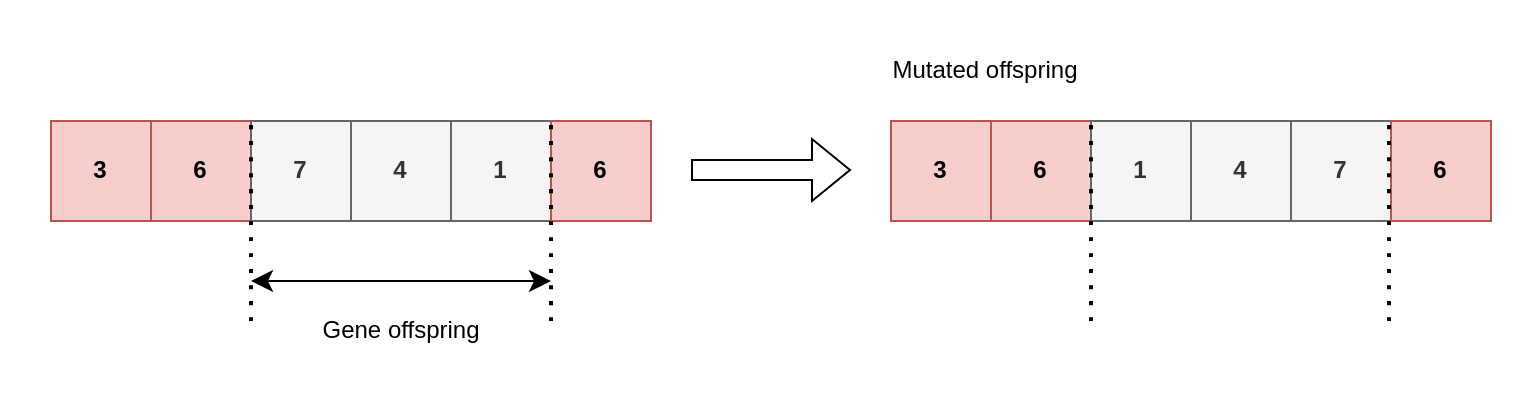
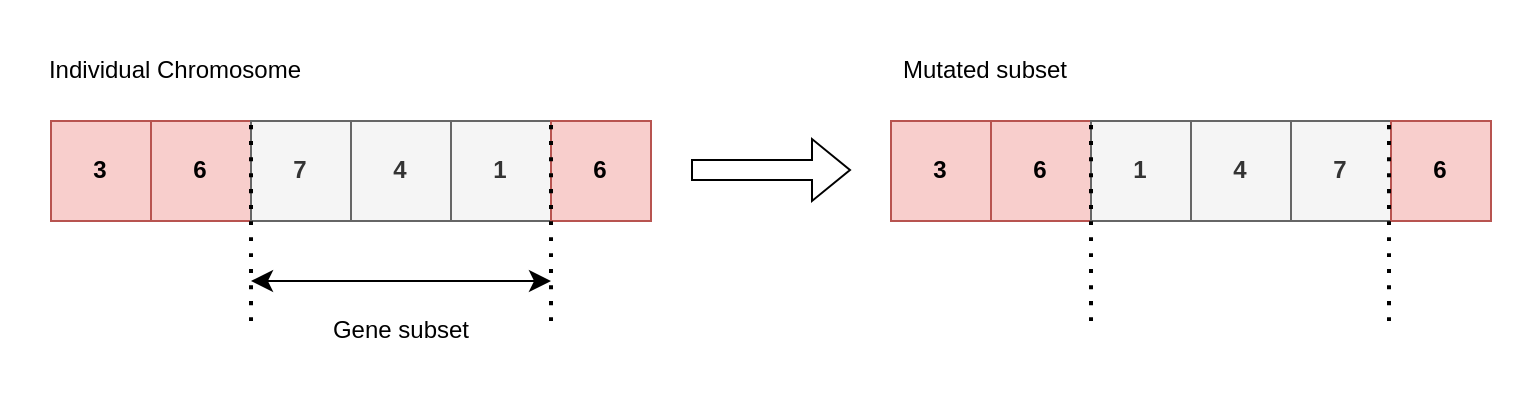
none -> (176, 71)
(986, 71) -> (986, 71)
(402, 331) -> (402, 331)
